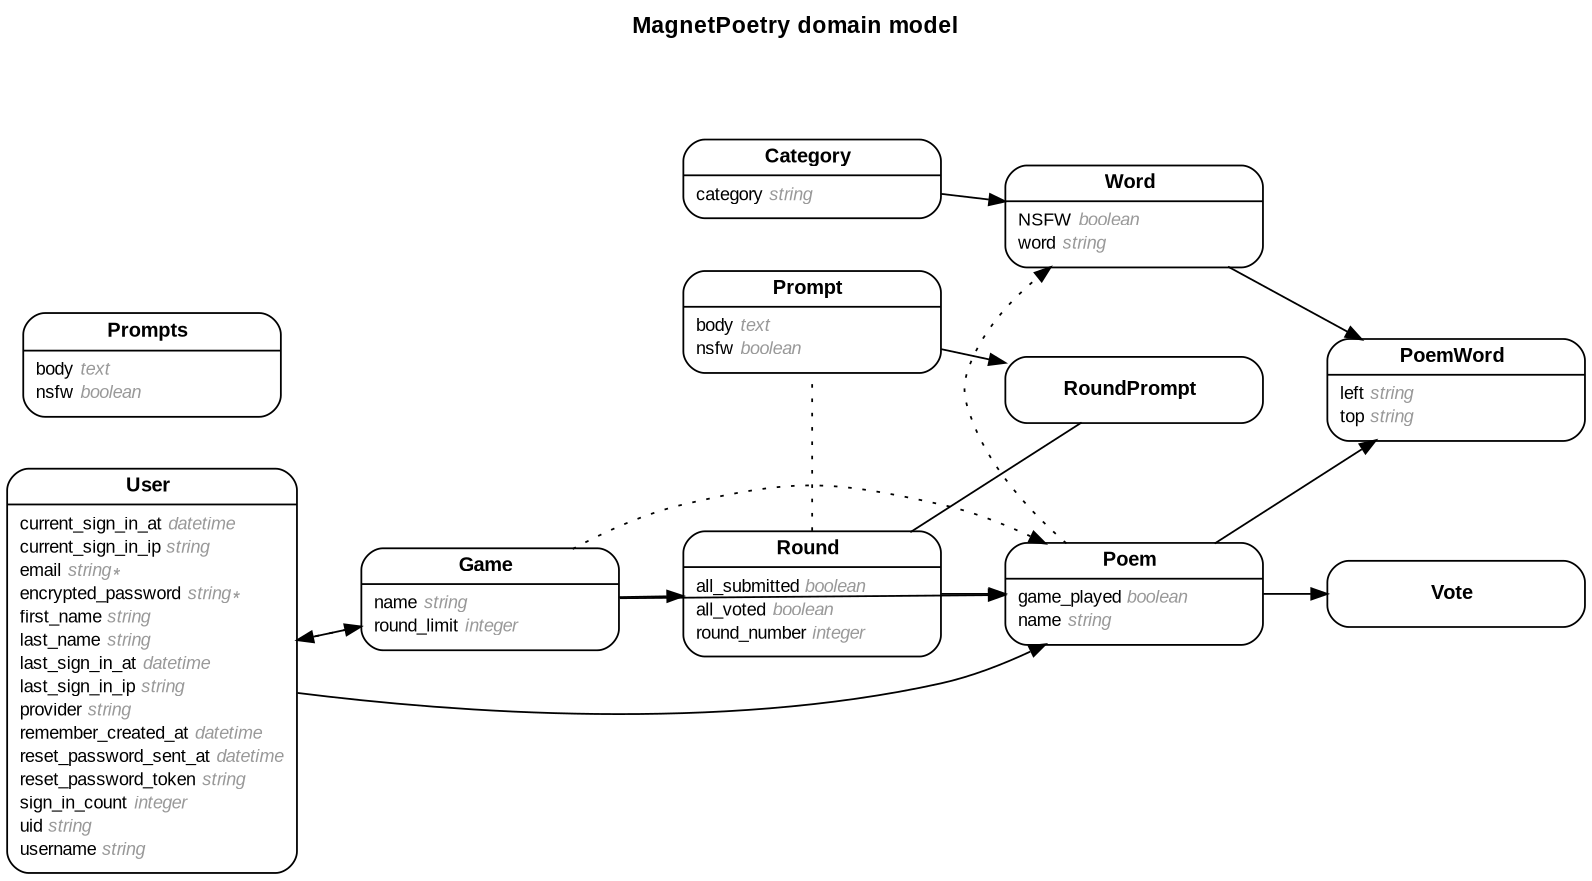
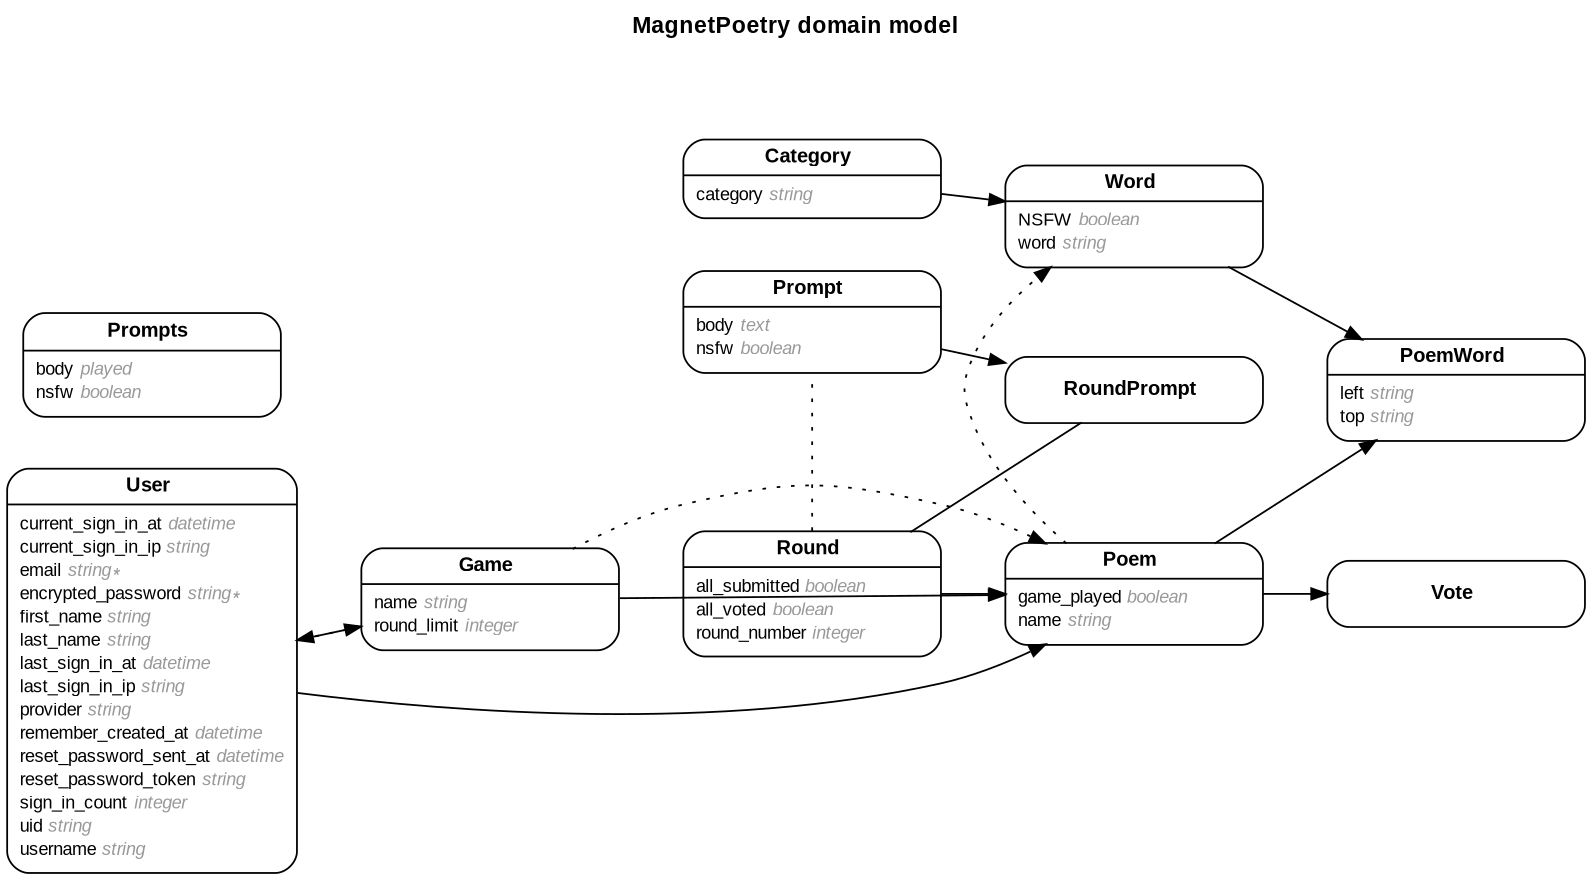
(96, 369) -> (106, 369)
(643, 597) -> none
